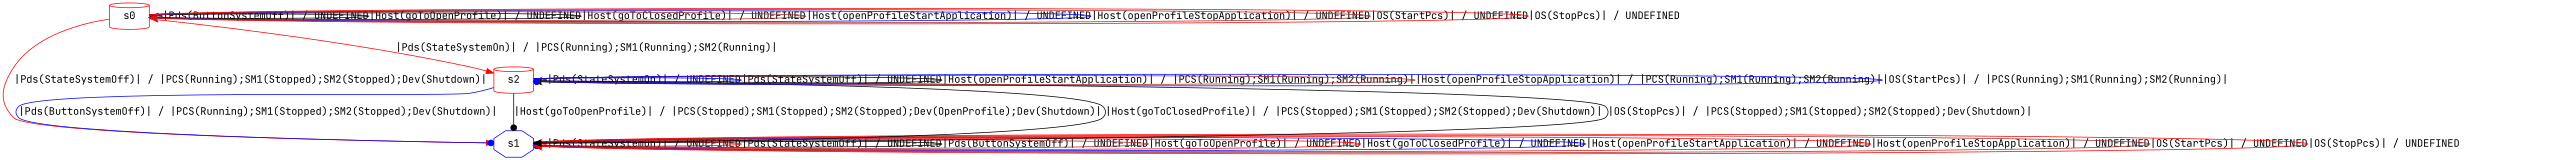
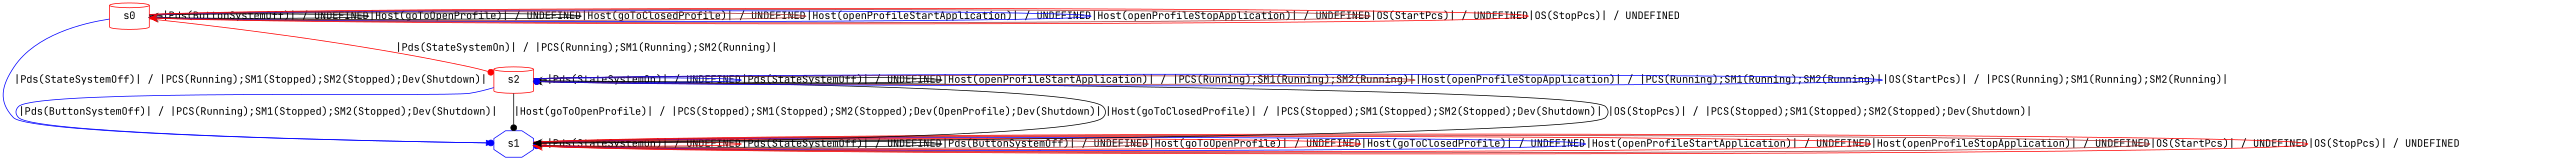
(319, 40) -> (319, 40)
(10, 113) -> (10, 113)
